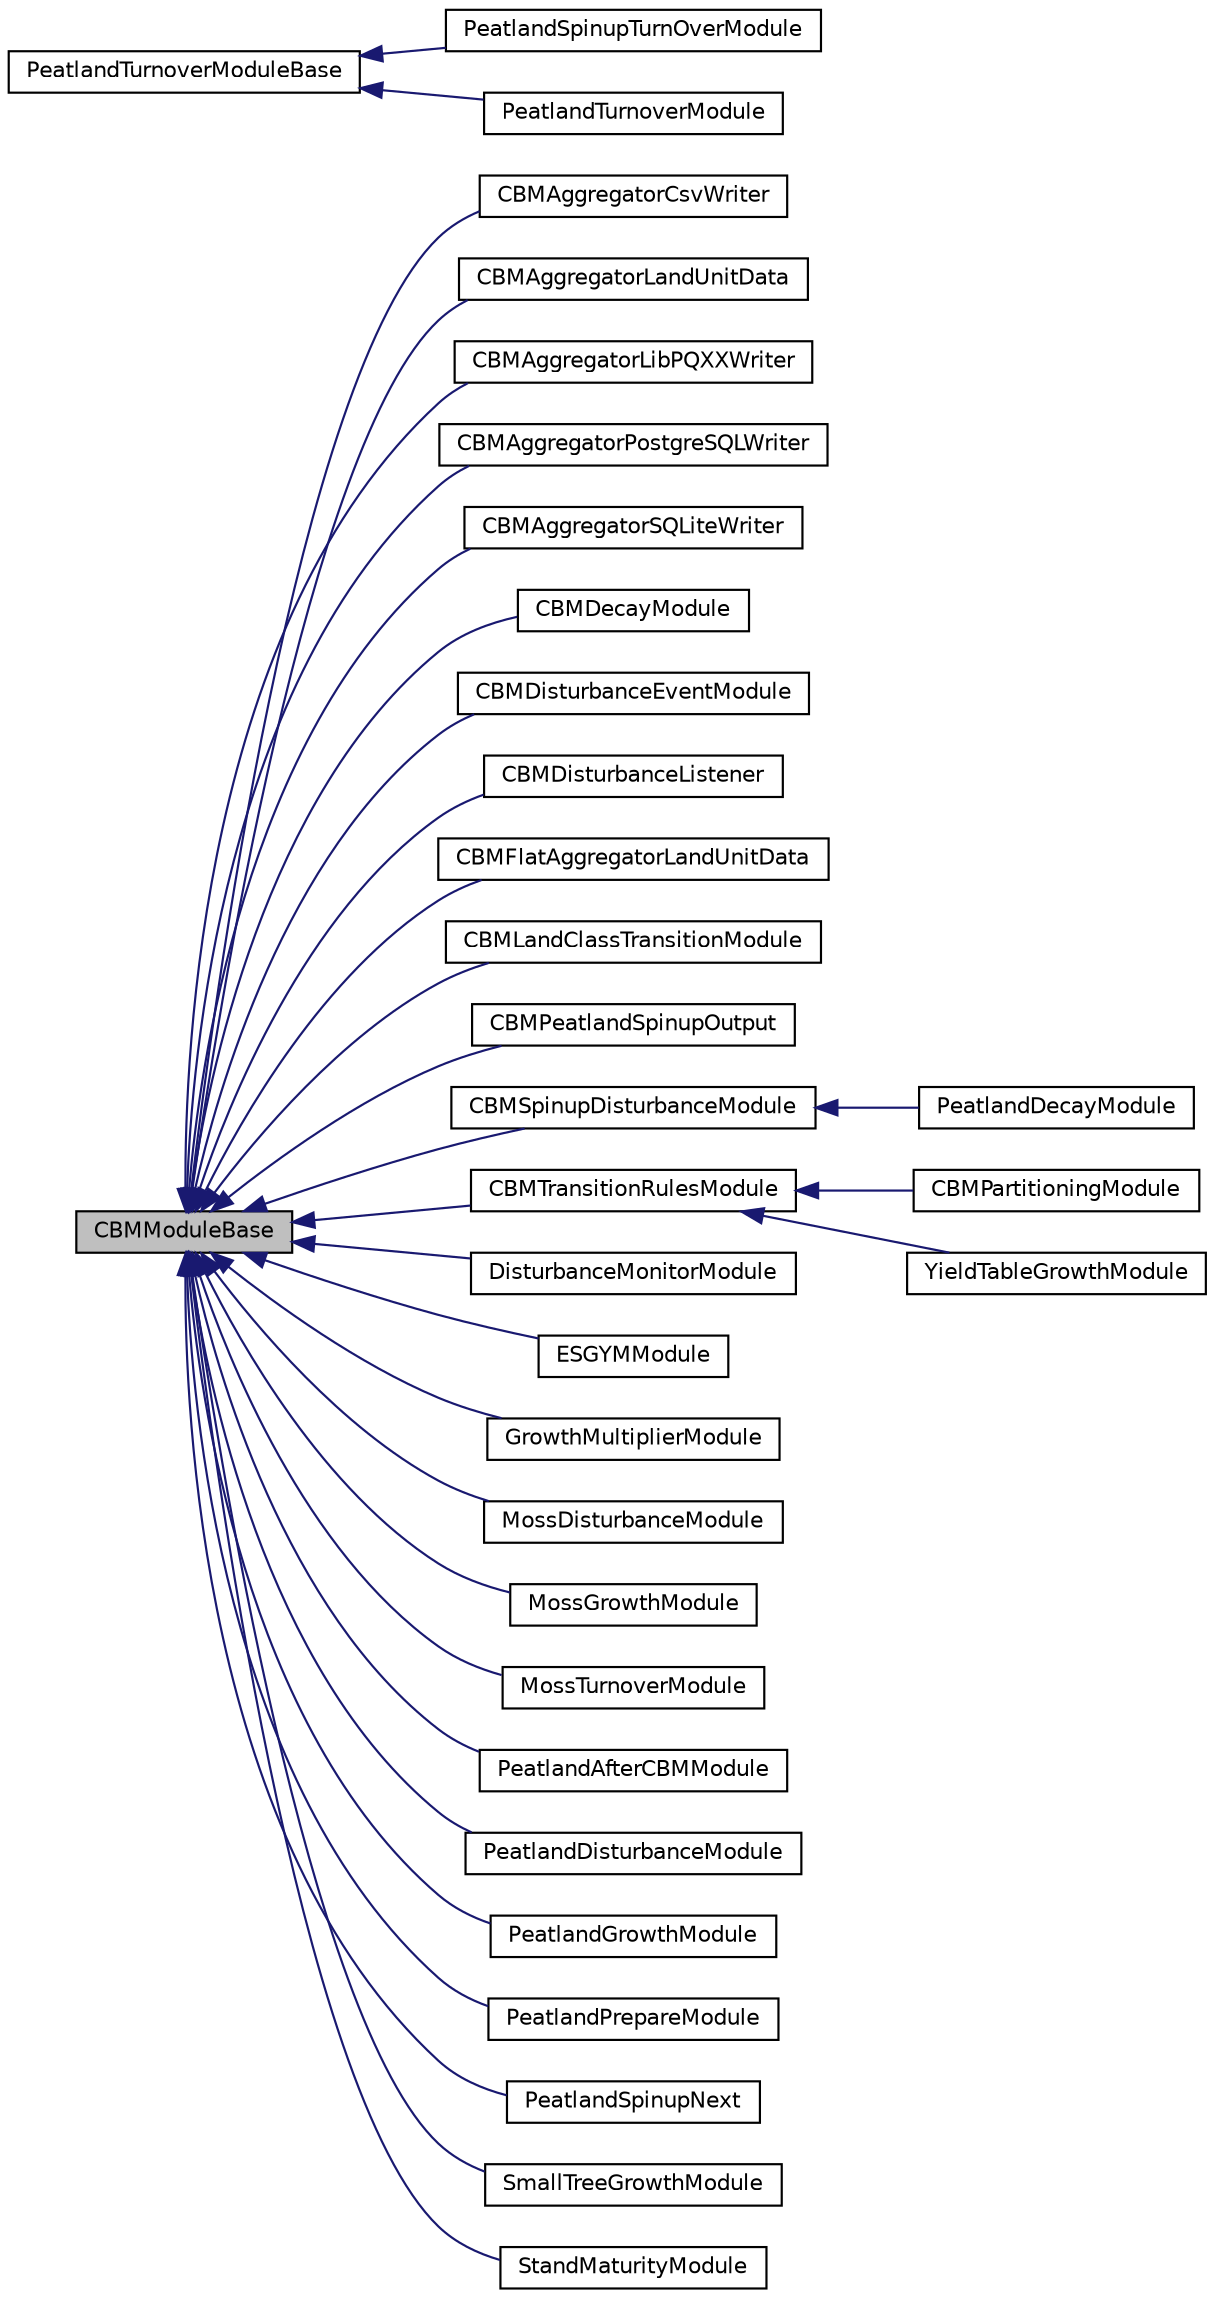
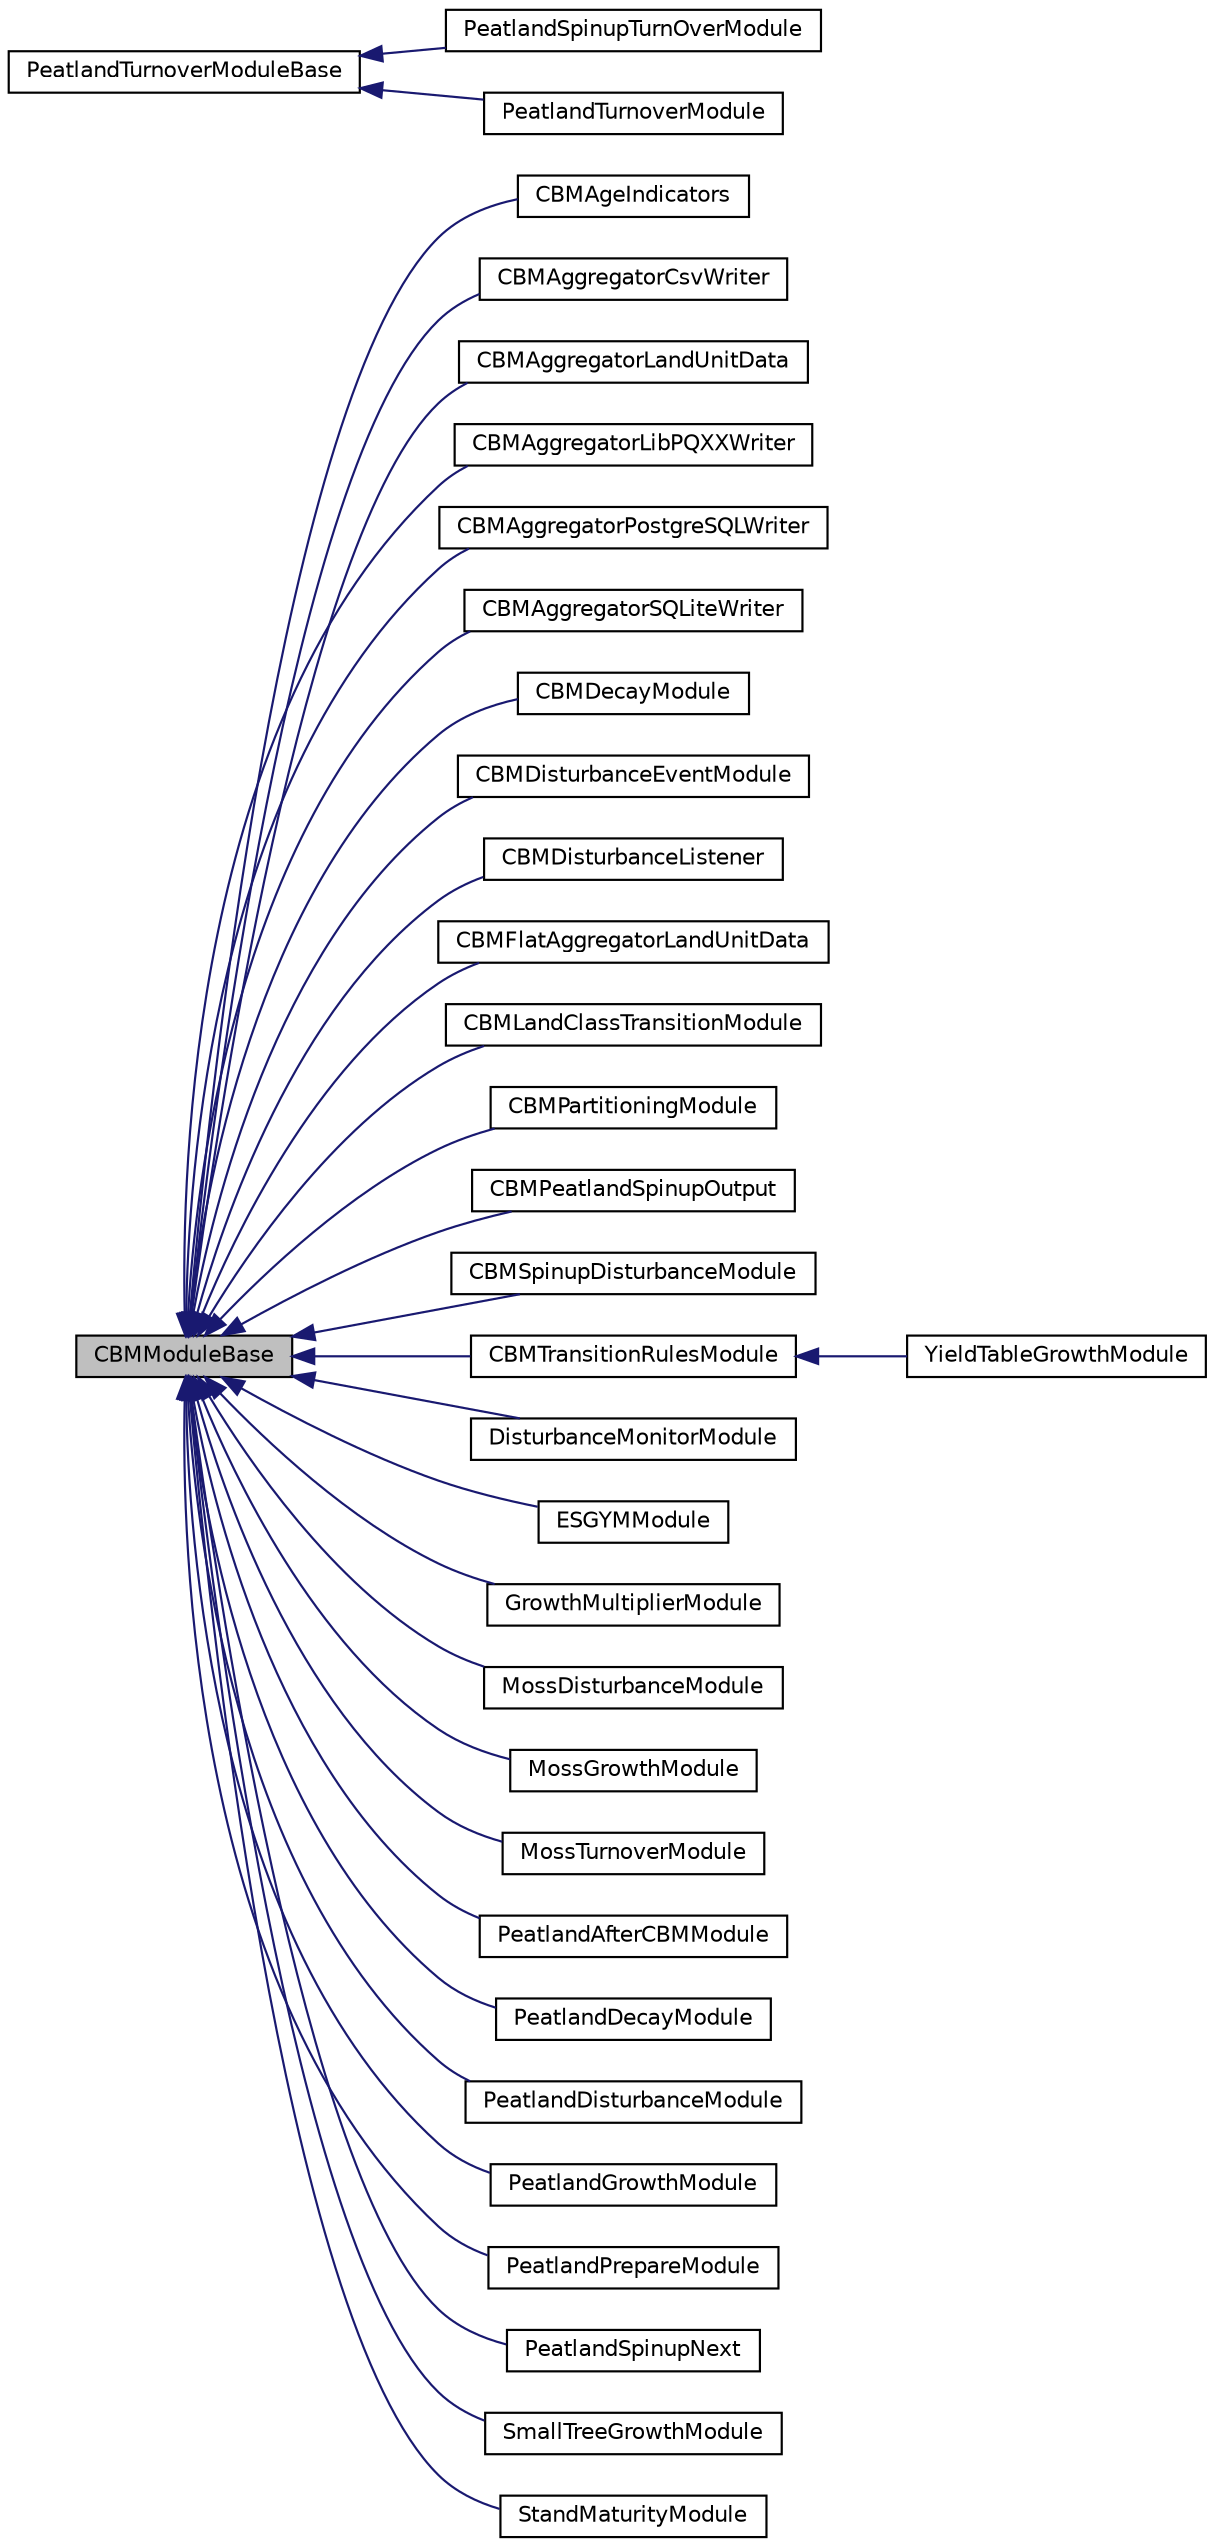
none -> (633, 196)
(878, 1108) -> (277, 1742)
(866, 1191) -> (346, 1207)
